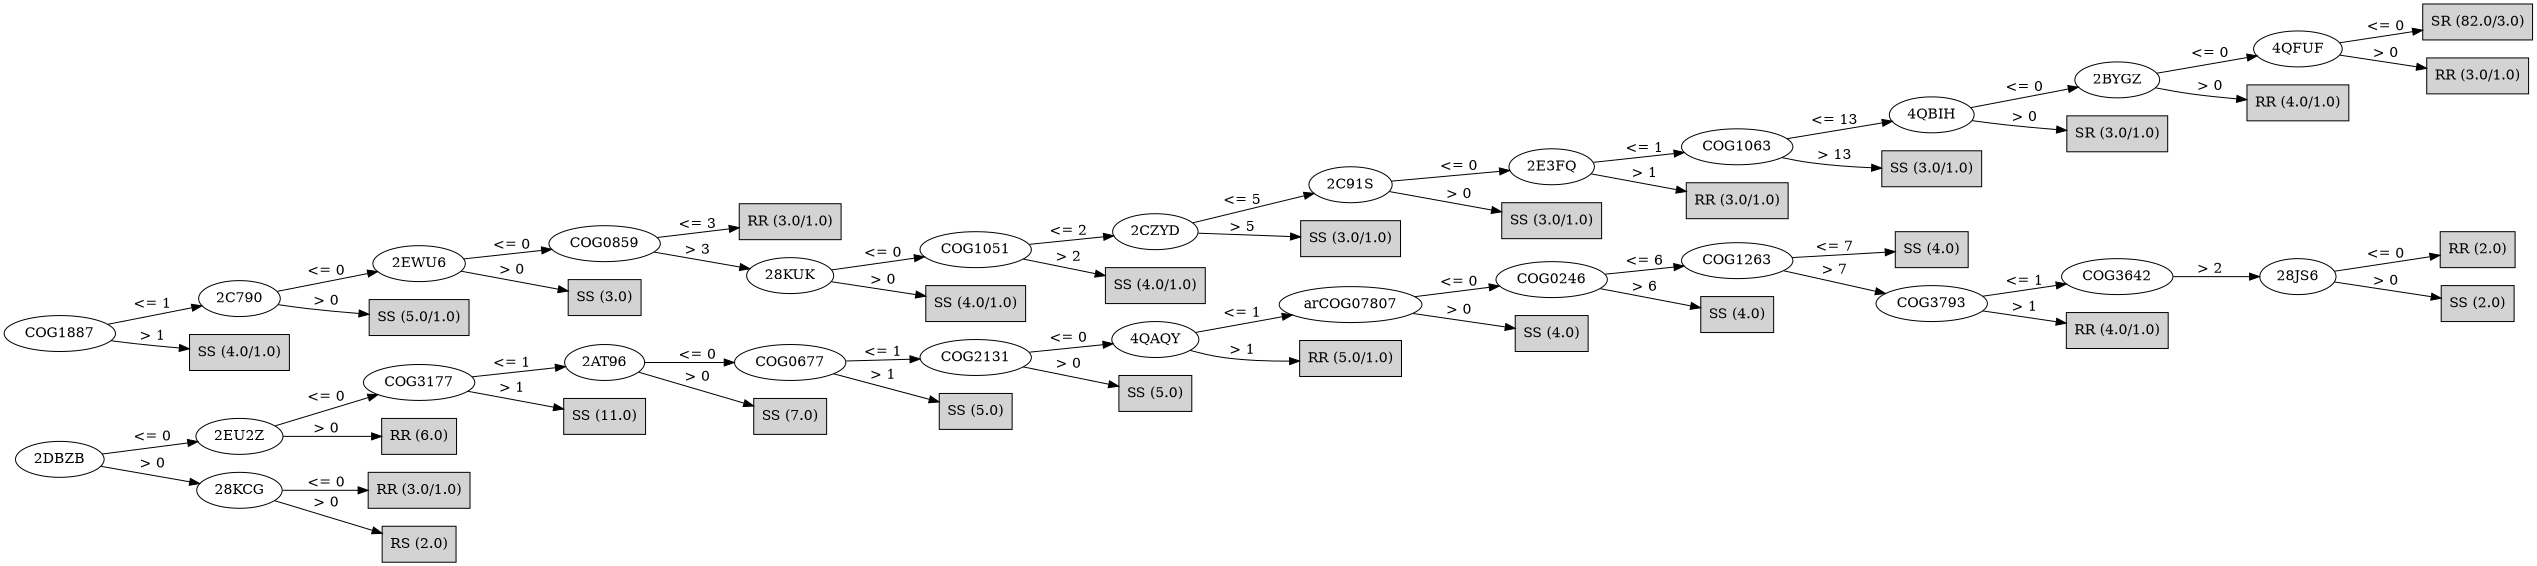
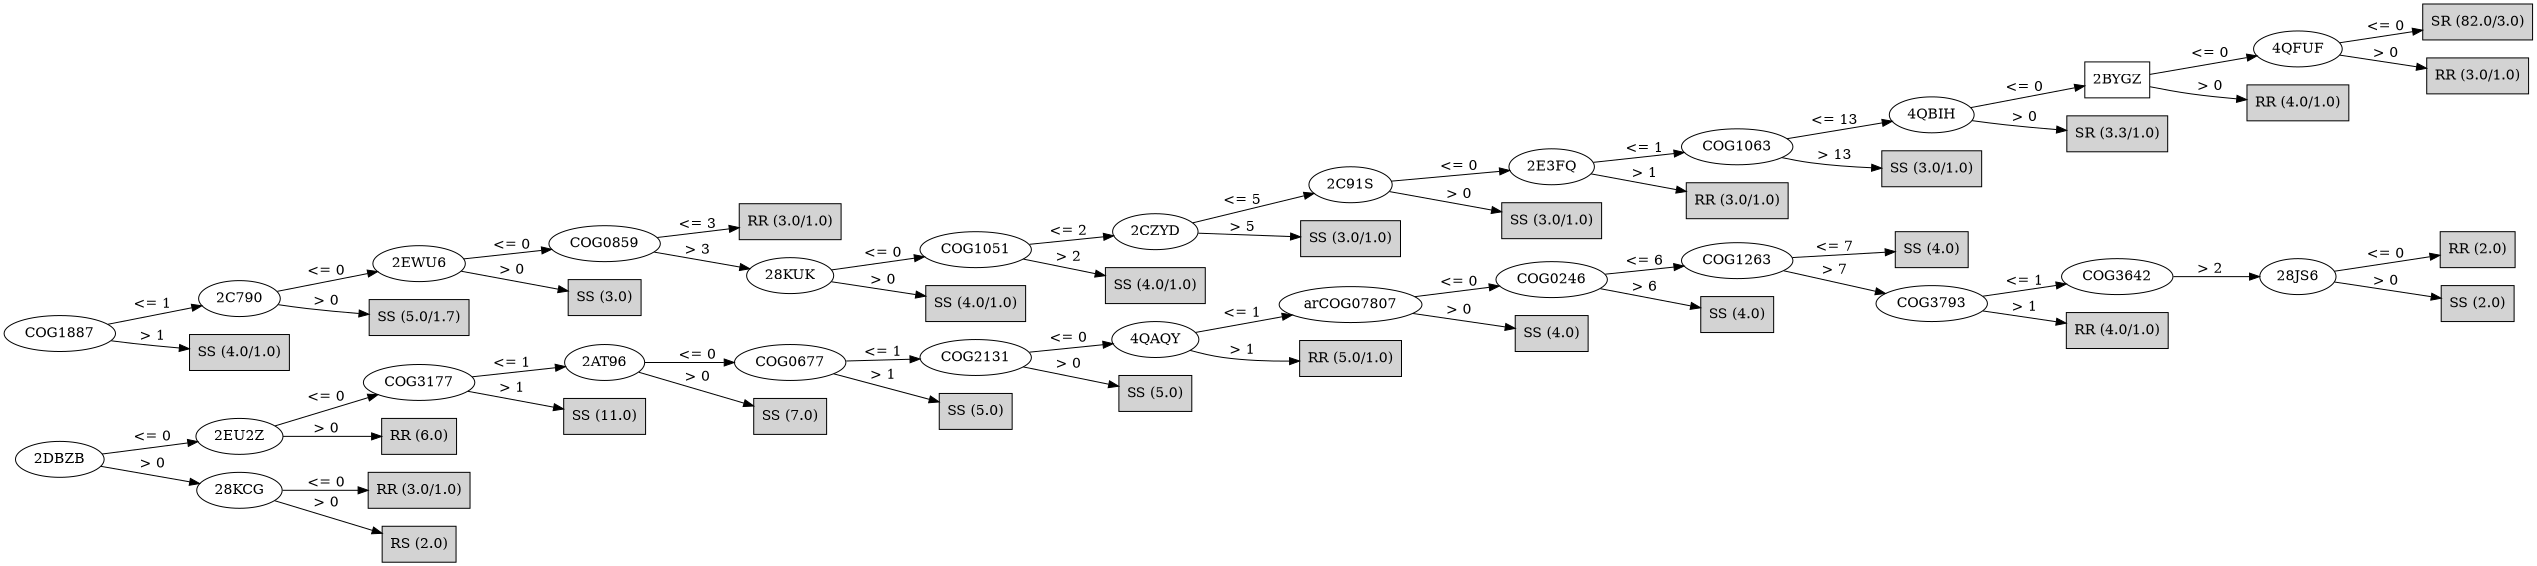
(2117, 80) -> (2117, 80)
(2117, 134) -> (2117, 134)
(419, 318) -> (419, 318)
